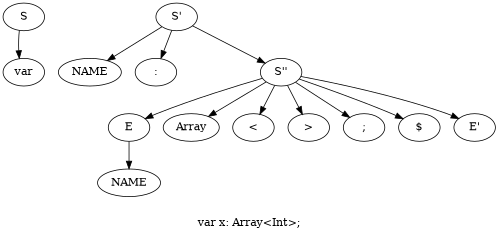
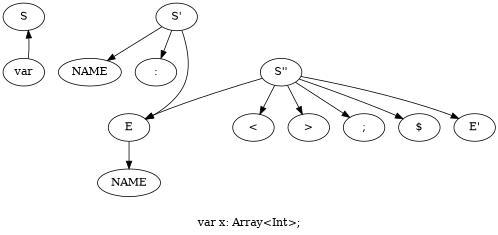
(19, 41) -> (29, 48)
(225, 43) -> (186, 80)
(191, 127) -> none
